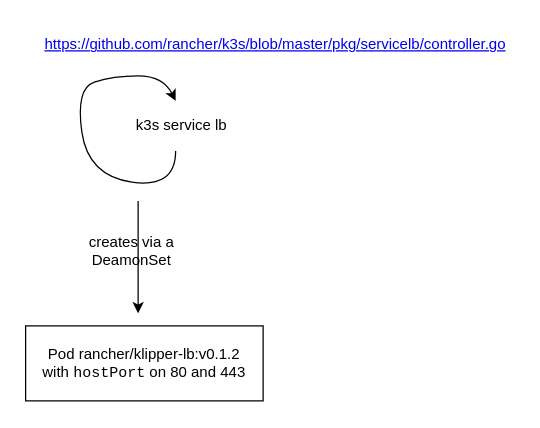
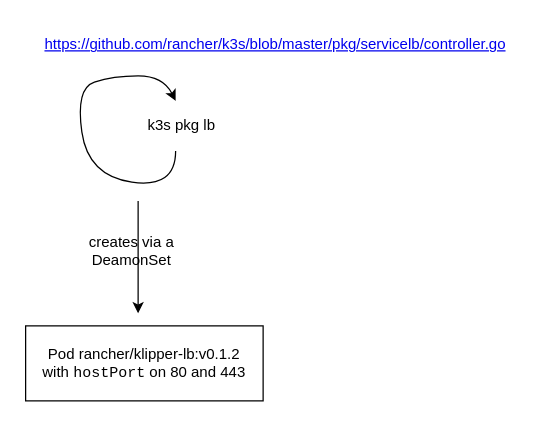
(182, 126) -> (182, 126)
